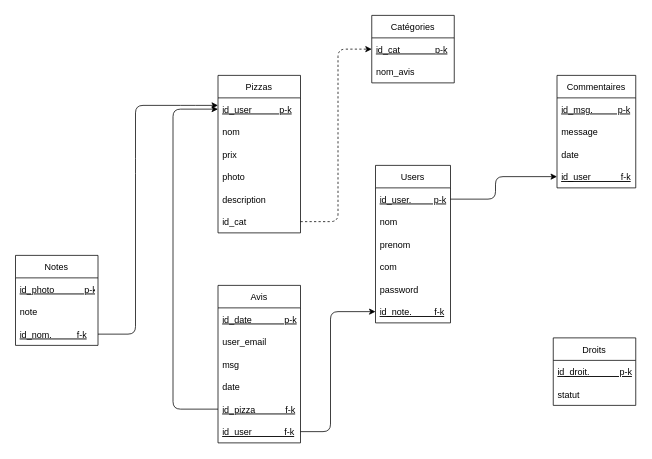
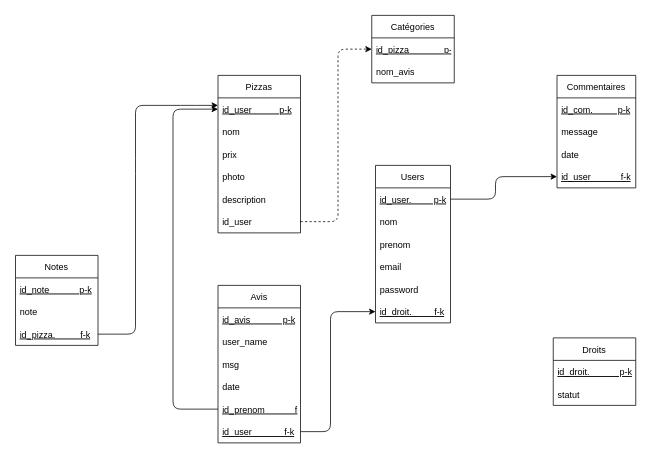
(424, 50) -> (428, 50)
(603, 110) -> (603, 110)
(236, 222) -> (238, 222)
(387, 267) -> (390, 267)
(69, 290) -> (67, 290)
(423, 312) -> (424, 312)
(272, 320) -> (271, 320)
(62, 335) -> (66, 335)
(245, 342) -> (245, 342)
(271, 410) -> (274, 410)
